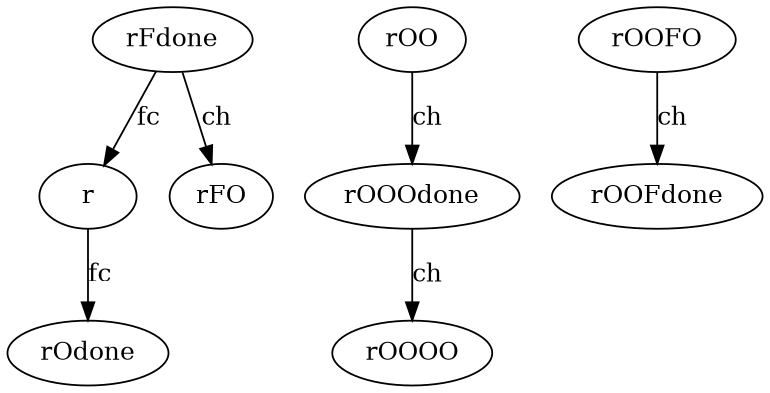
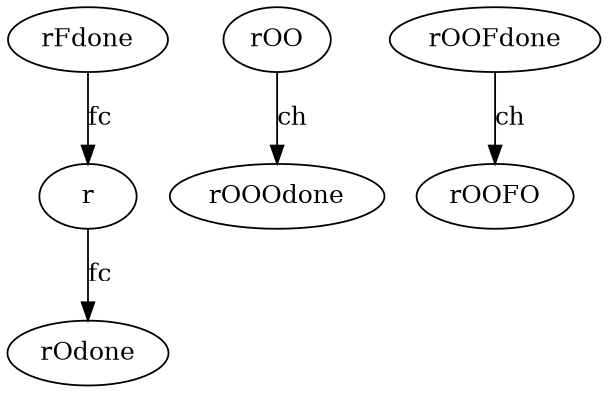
(657, 109) -> (495, 109)
(221, 196) -> none
(412, 353) -> none
